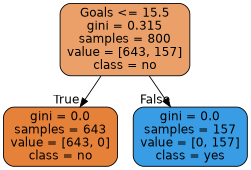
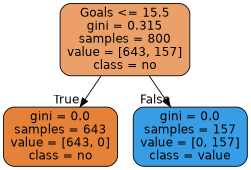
(190, 137) -> (190, 137)
